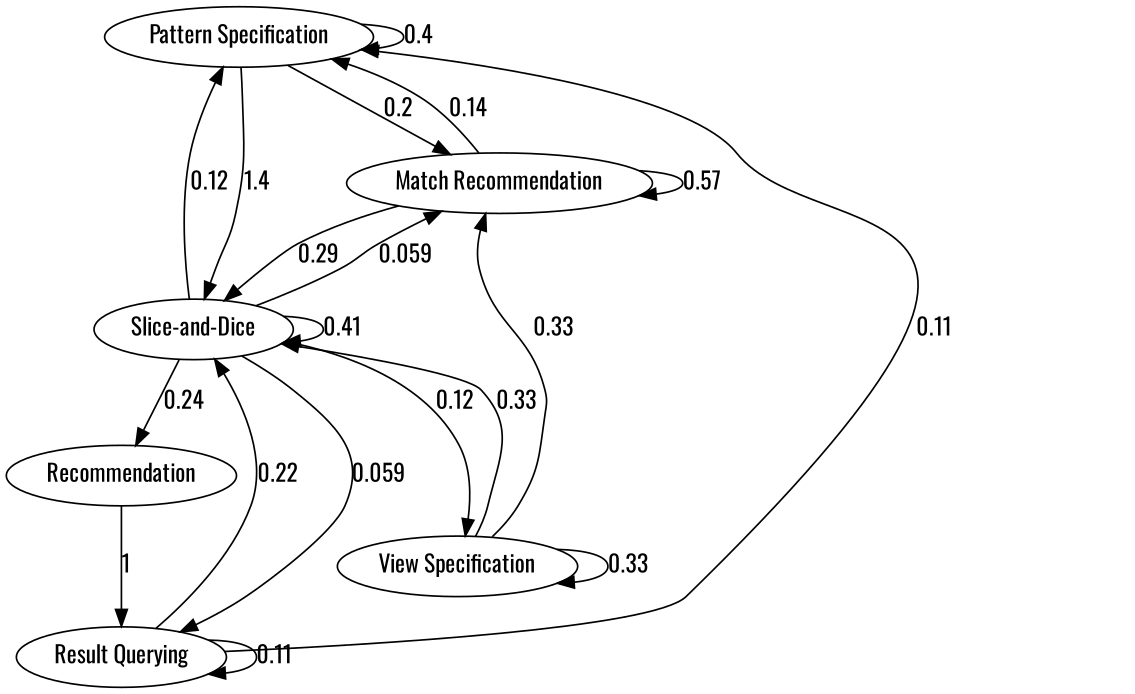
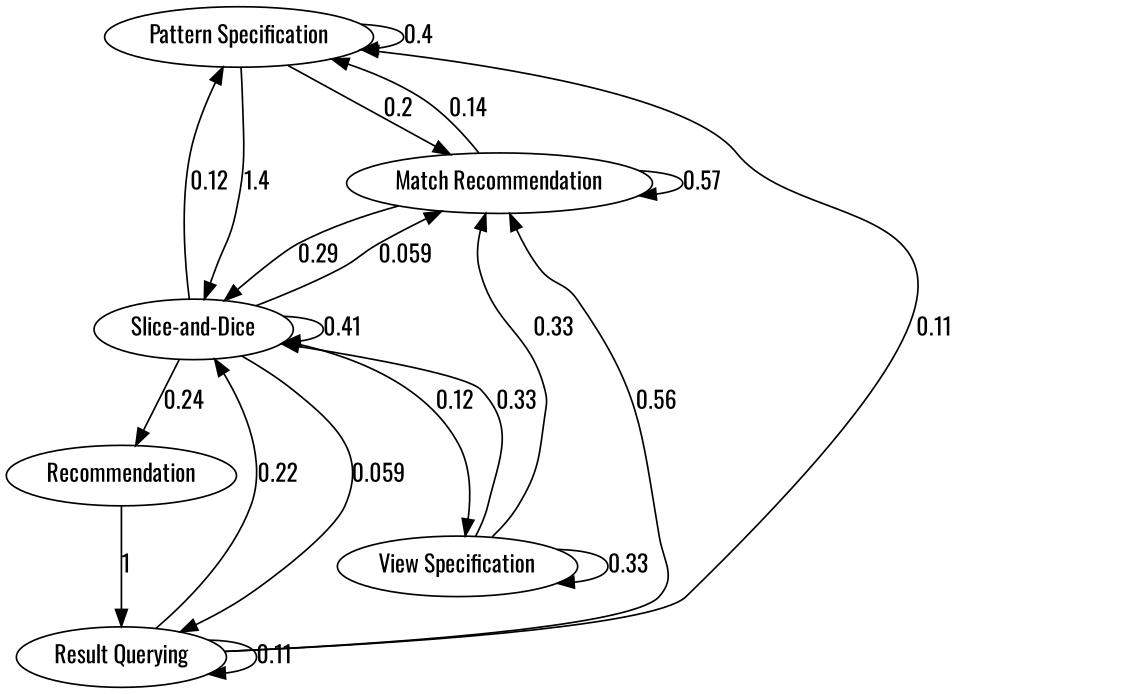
none -> (664, 591)
